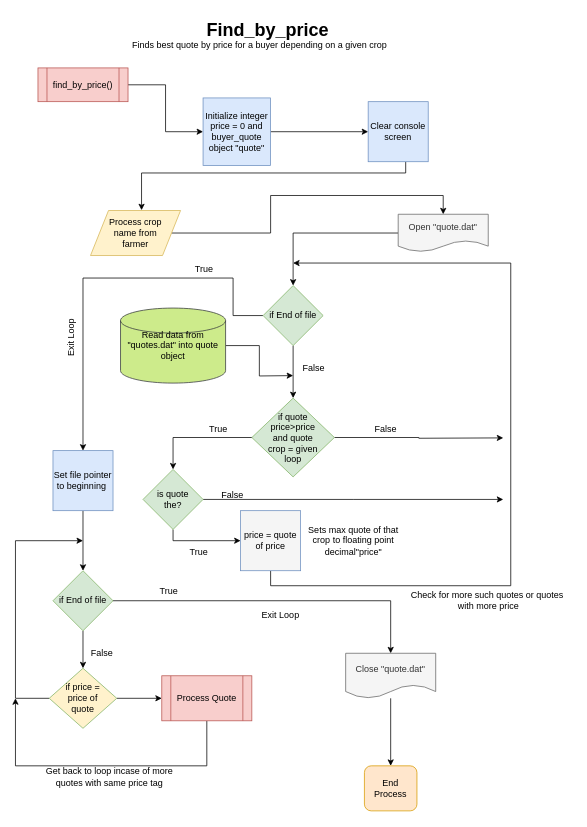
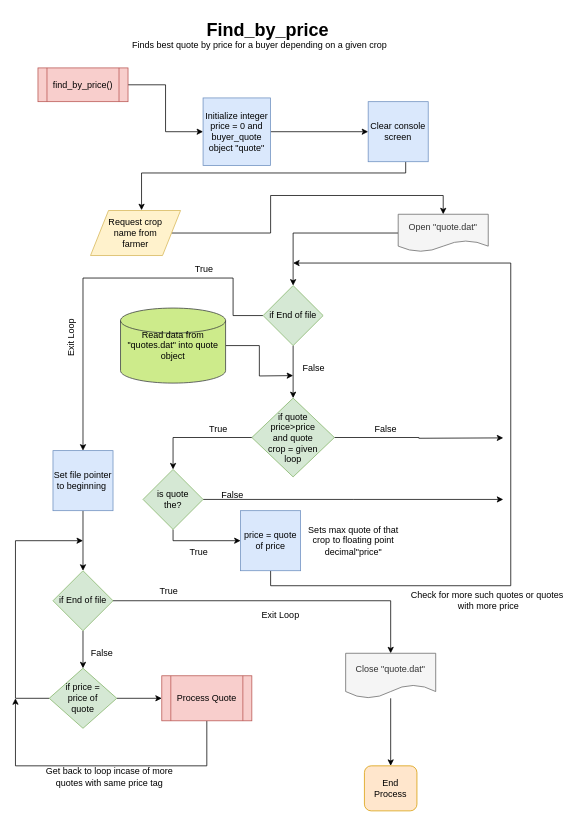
(135, 233) -> (135, 233)
(270, 540) -> (270, 540)
(83, 698) -> (83, 698)
